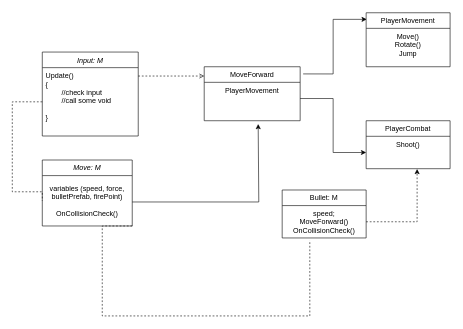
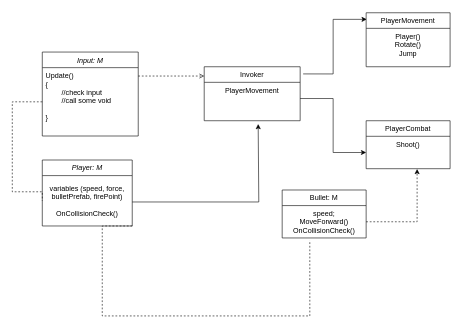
(408, 36) -> (408, 36)
(252, 75) -> (252, 75)
(87, 168) -> (87, 168)
